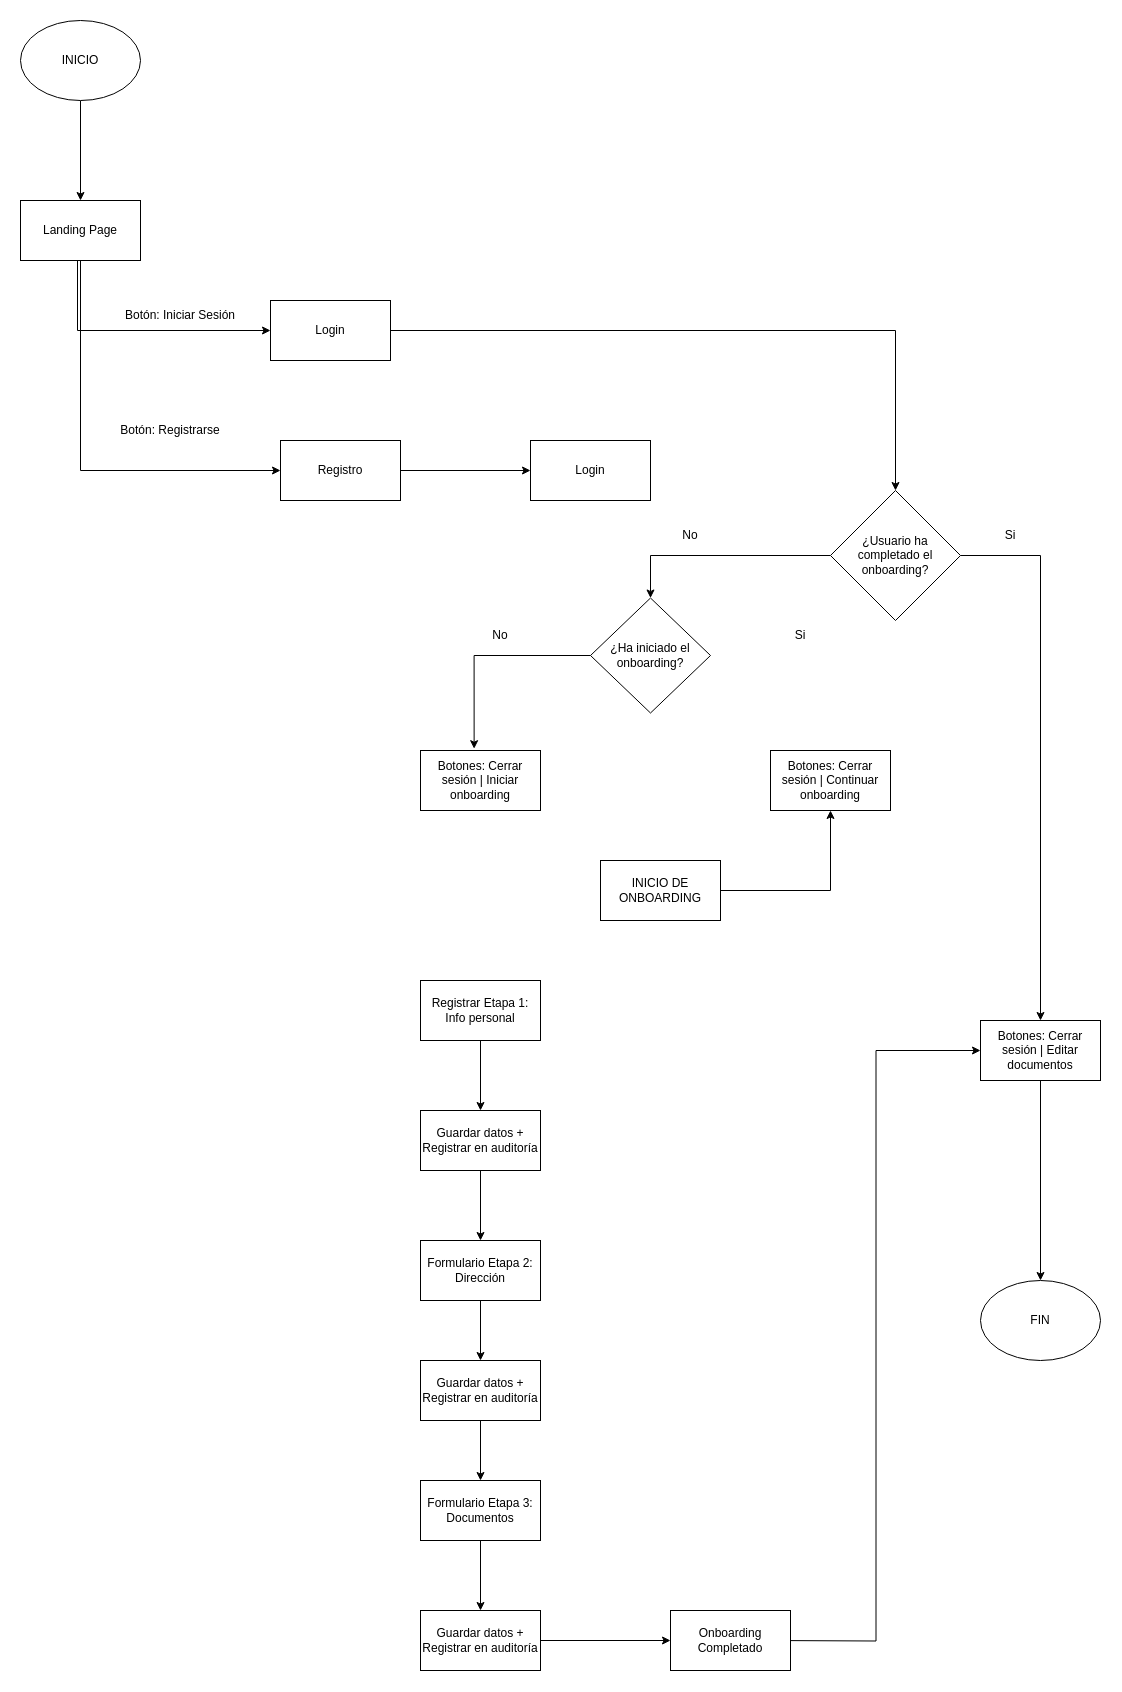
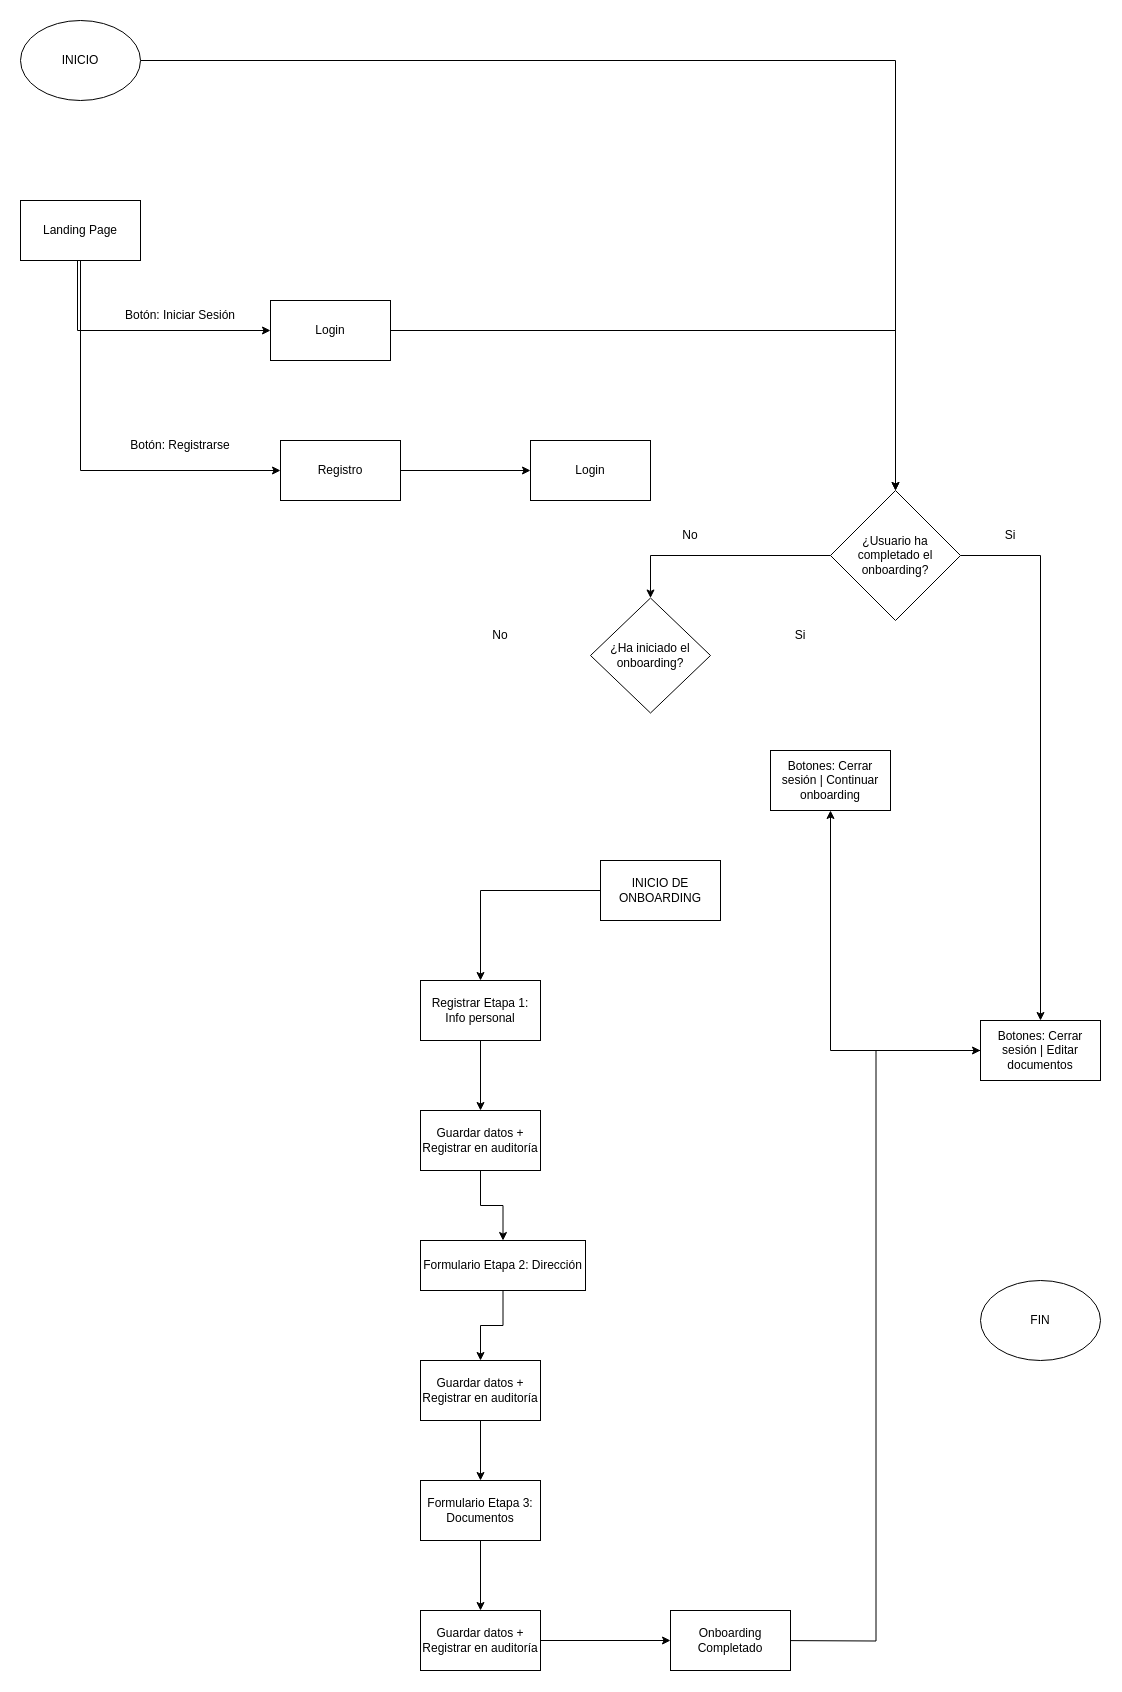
(81, 147) -> (652, 61)
(171, 431) -> (181, 446)
(489, 656) -> none
(481, 781) -> none
(775, 891) -> (500, 891)
(1041, 1177) -> (831, 993)
(481, 1271) -> (503, 1266)
